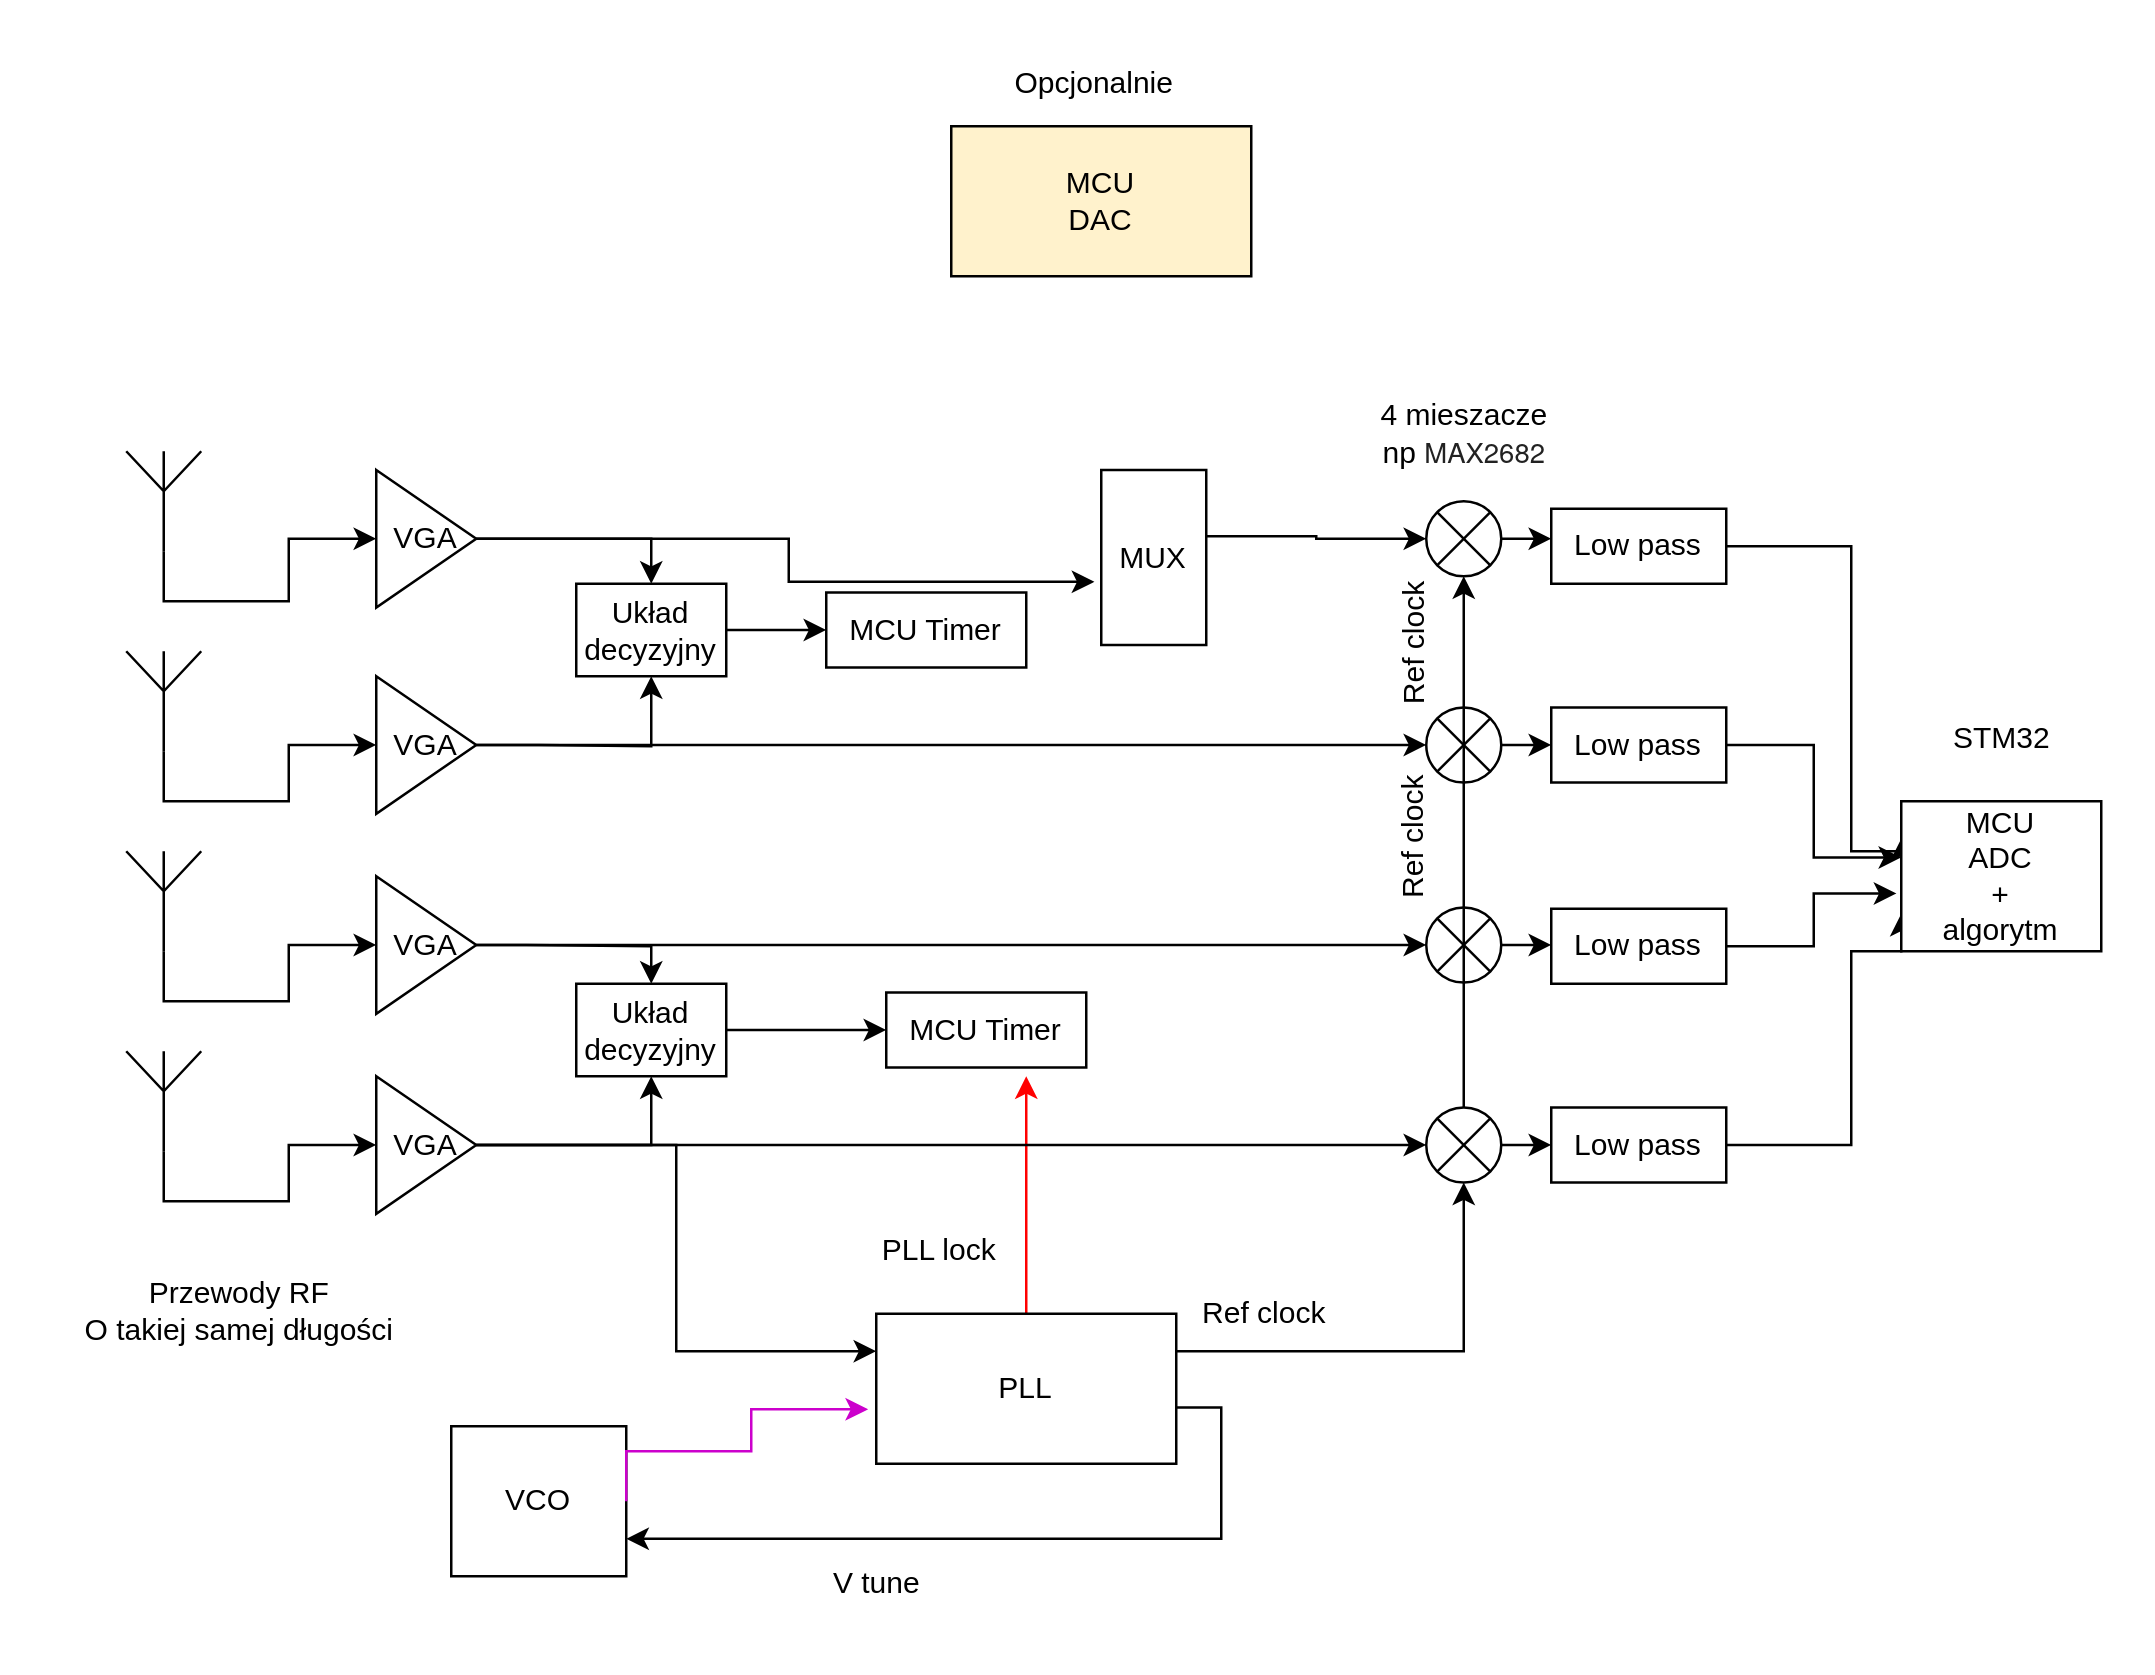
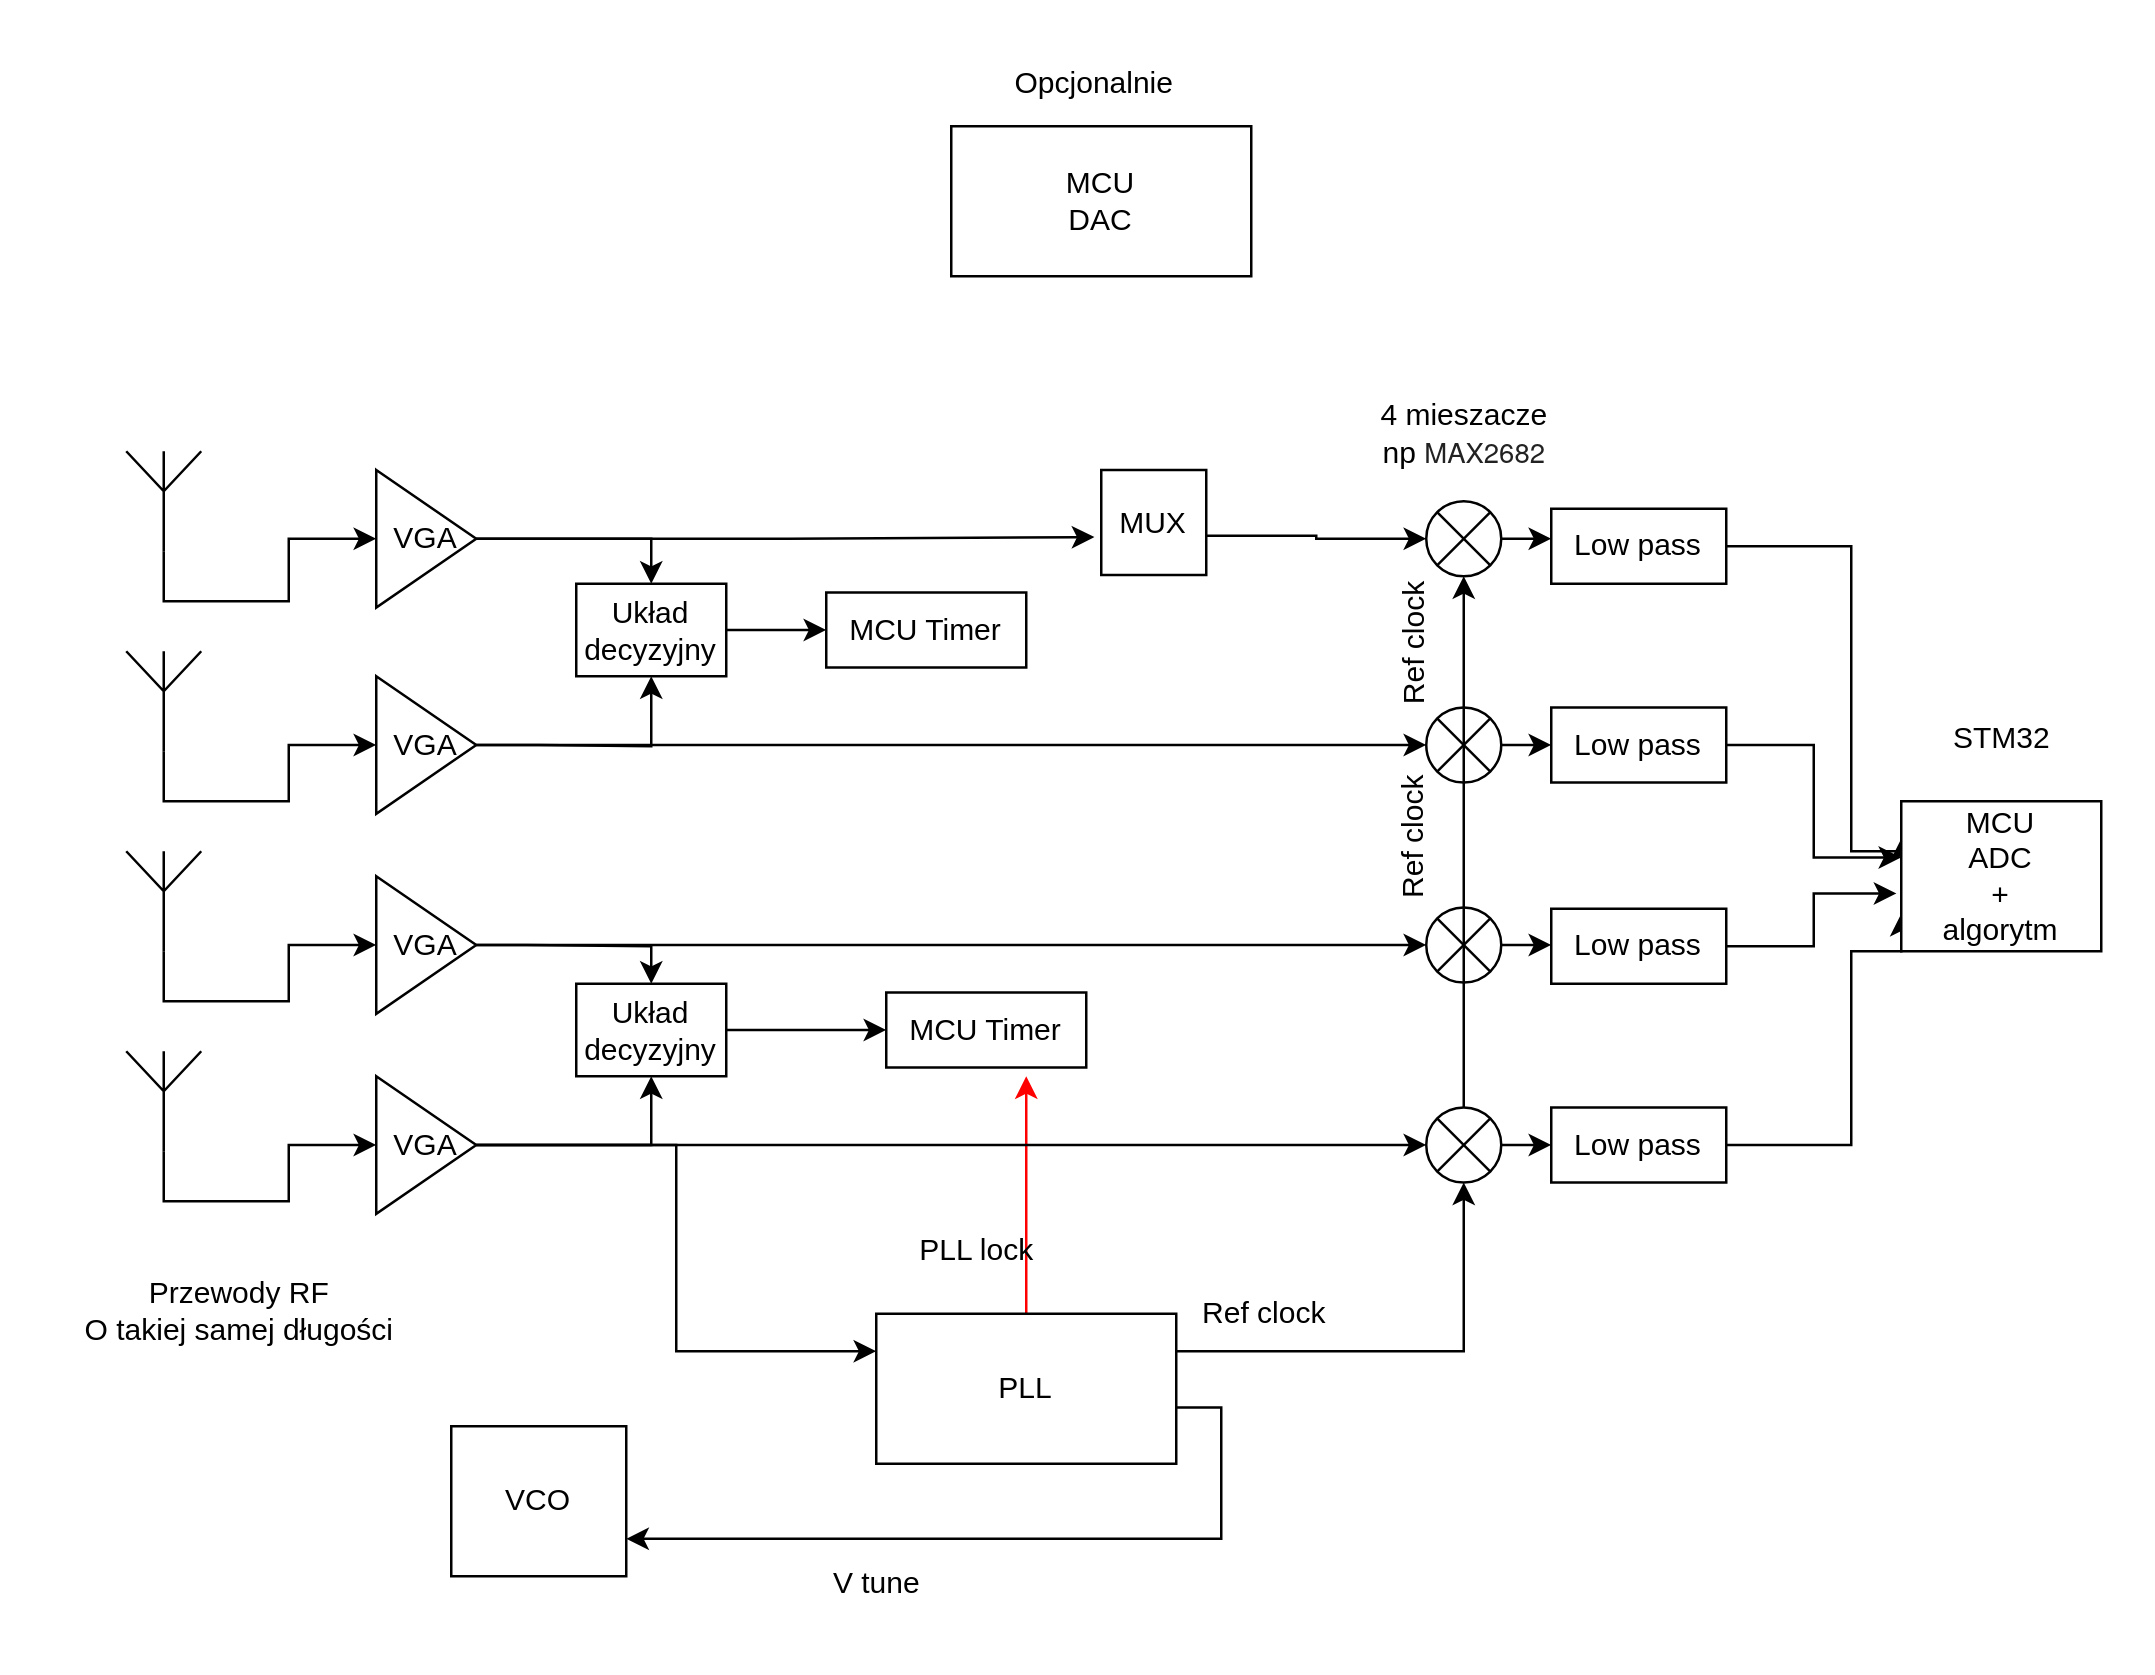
(1101, 201) -> (1101, 201)
(1154, 558) -> (1154, 523)
(939, 1251) -> (976, 1251)
(734, 1451) -> none
